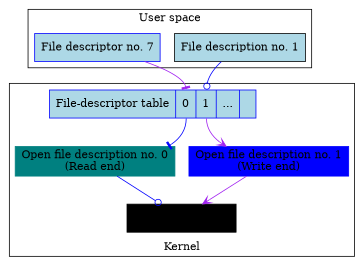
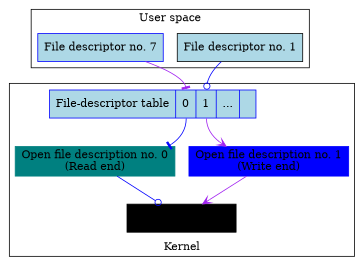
(240, 48) -> (240, 48)
